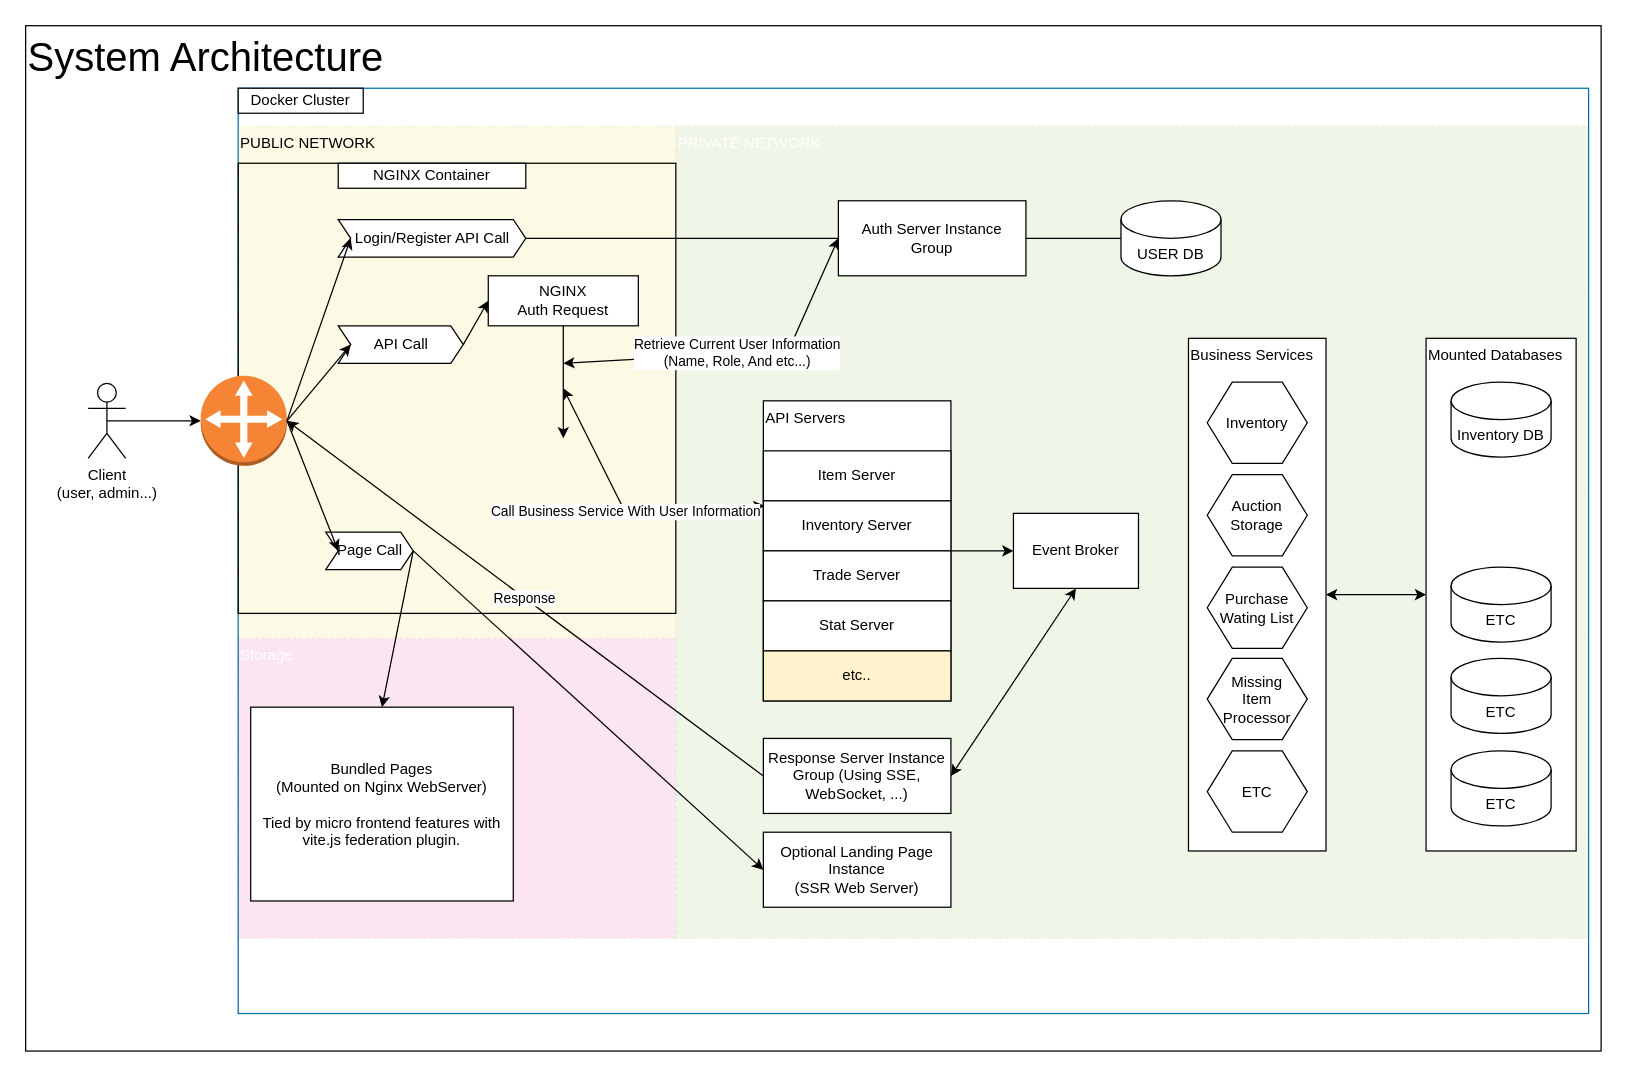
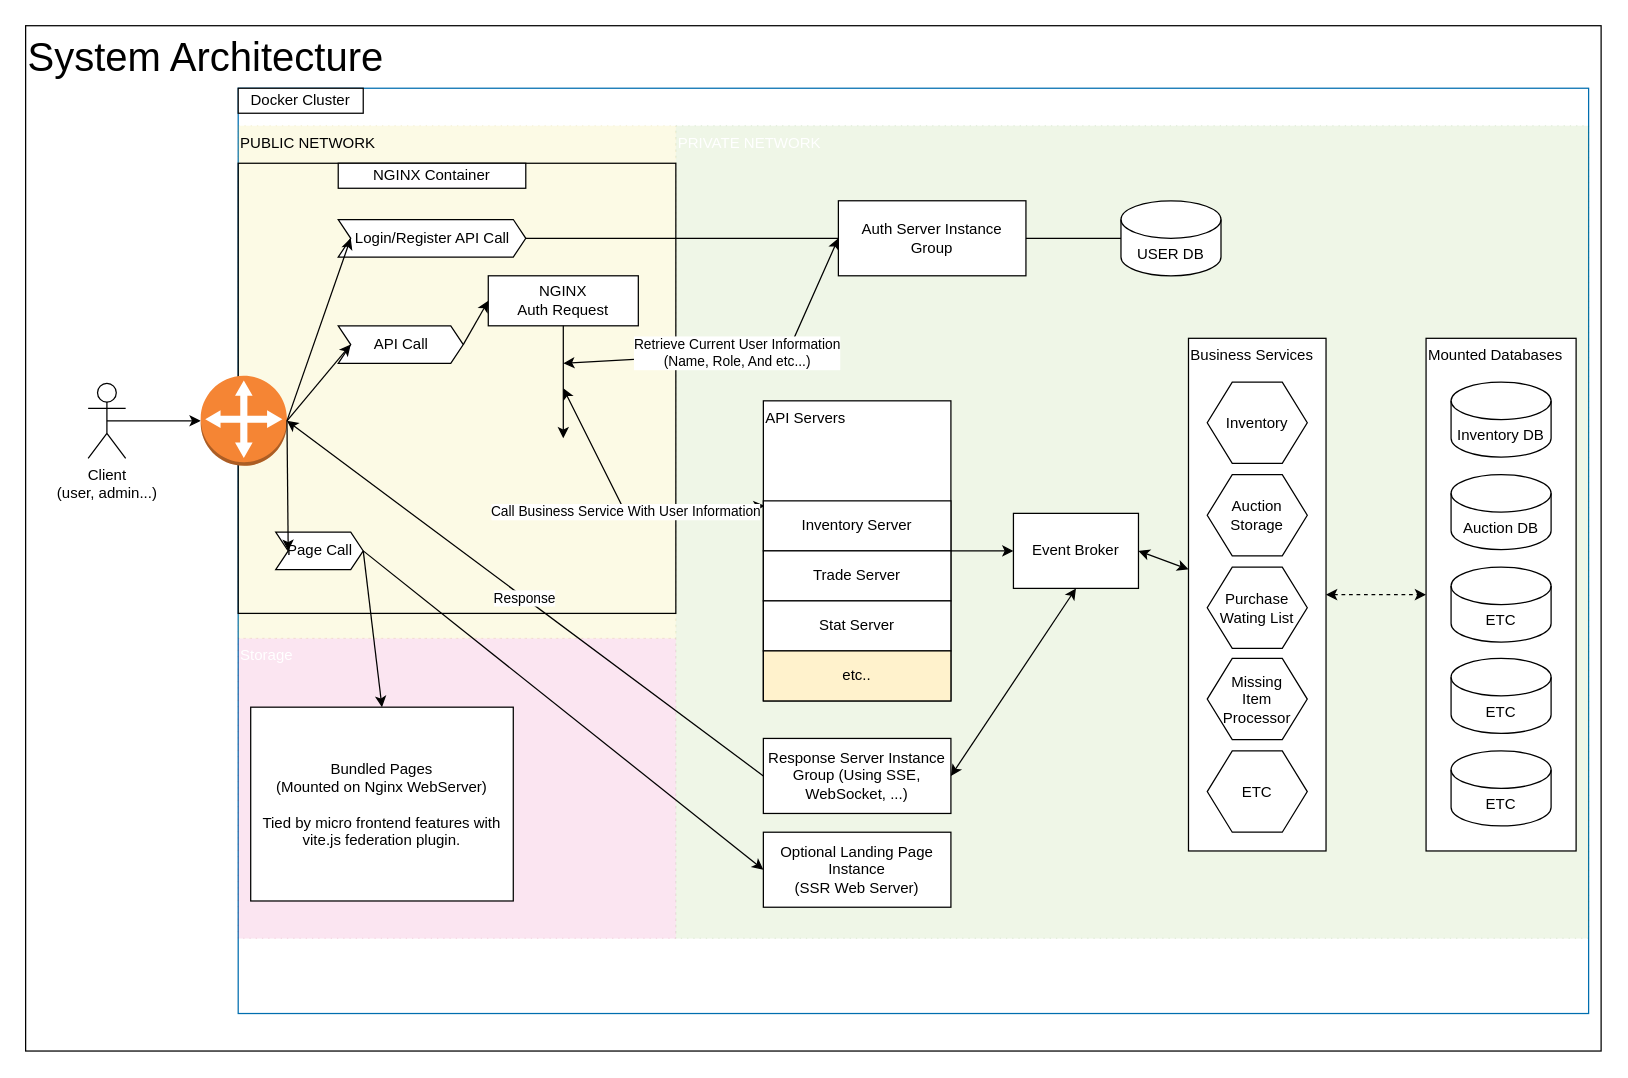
(857, 476) -> none
none -> (1501, 512)
(369, 551) -> (319, 551)
none -> (1163, 560)
(1377, 594) -> (1377, 594)
